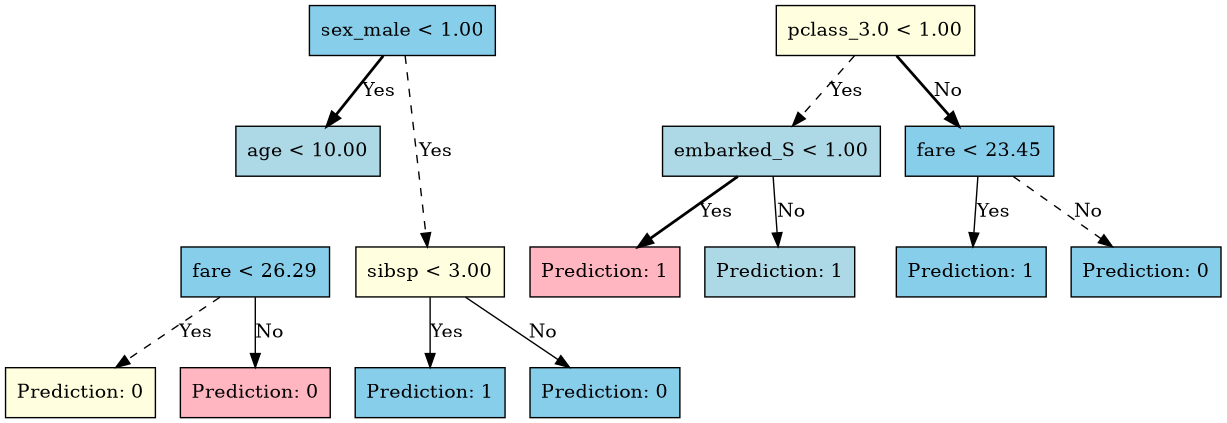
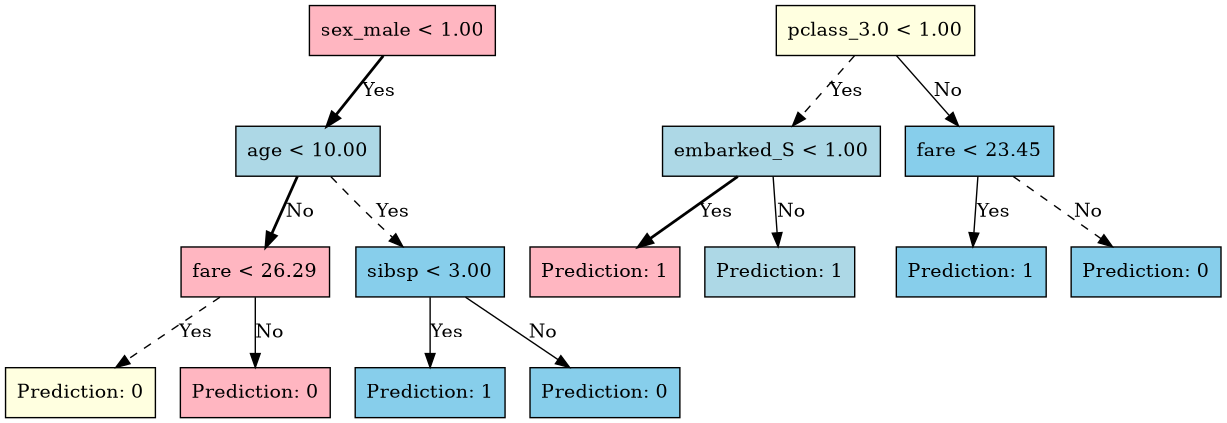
(402, 31) -> (402, 31)
(923, 86) -> (923, 86)
(415, 144) -> (361, 208)
none -> (285, 205)
(255, 272) -> (255, 272)
(430, 272) -> (430, 272)
